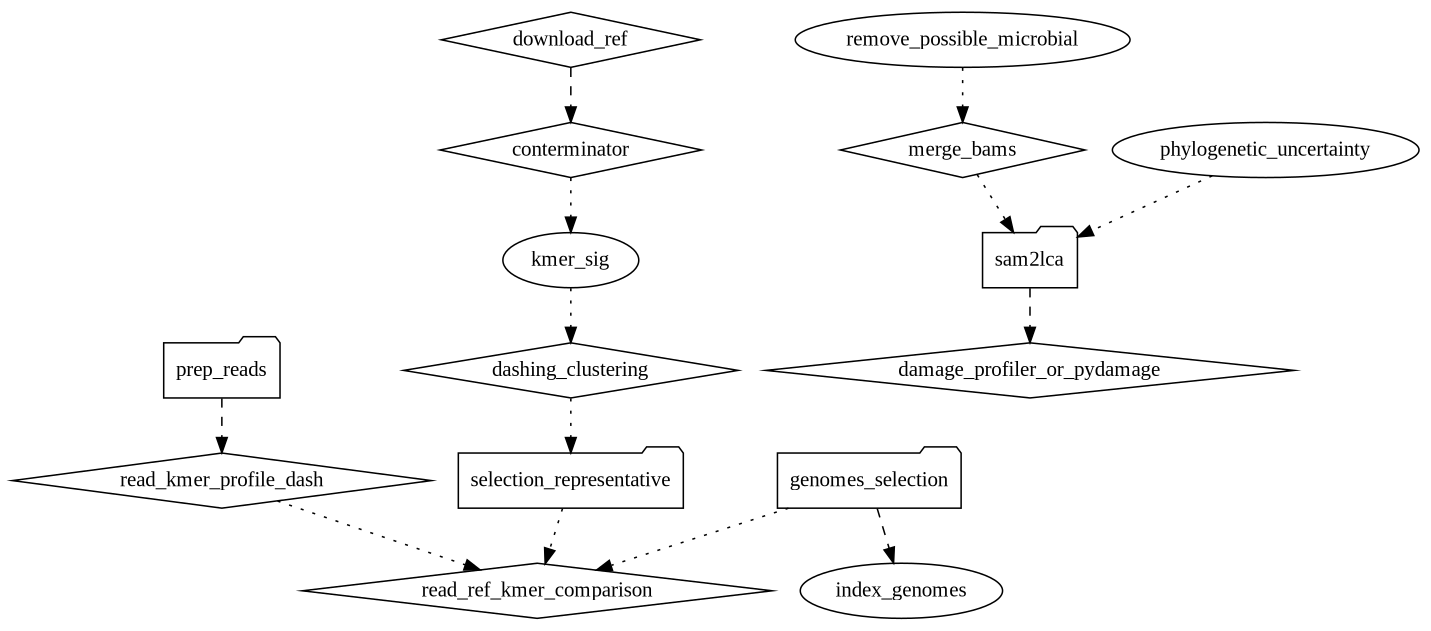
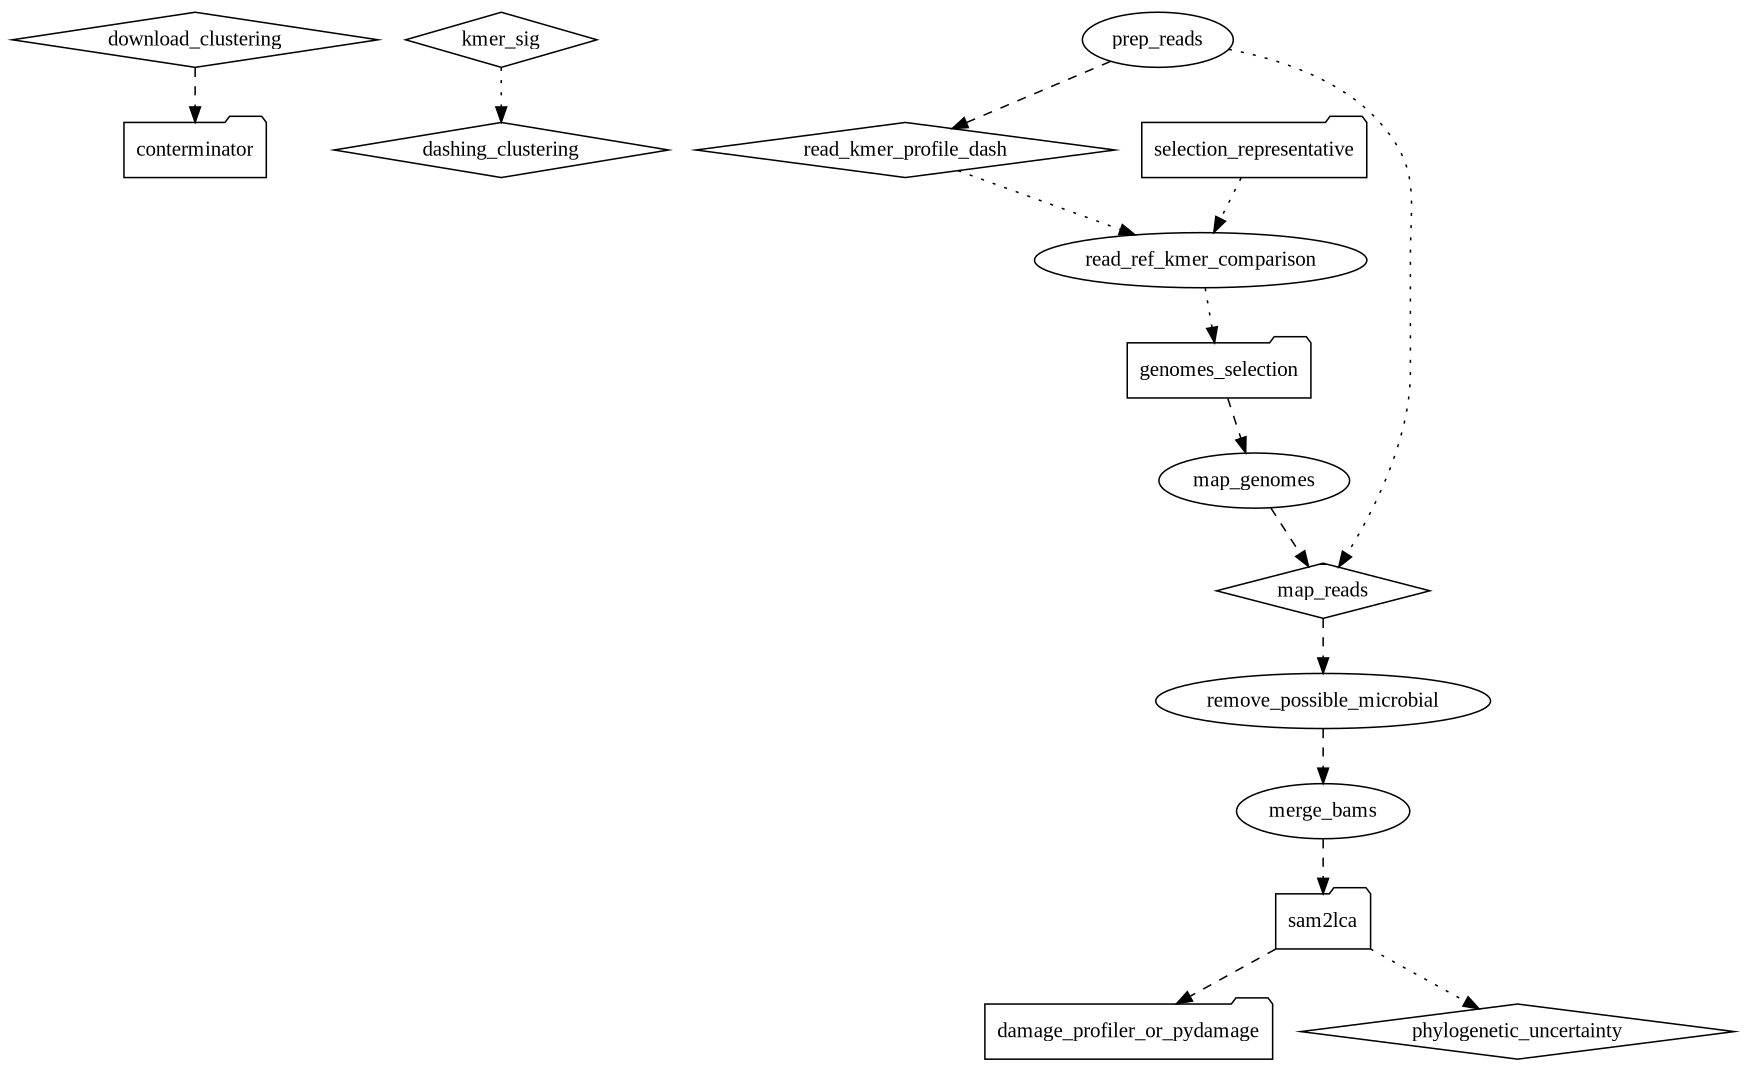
(571, 40) -> (195, 40)
(963, 87) -> (1323, 749)
(571, 150) -> (195, 150)
(963, 150) -> (1323, 811)
(1266, 150) -> (1518, 1032)
(991, 197) -> (1323, 859)
(571, 198) -> none
(1152, 203) -> (1418, 975)
(571, 260) -> (501, 40)
(222, 370) -> (1158, 40)
(1030, 370) -> (1129, 1032)
(571, 418) -> none
(700, 537) -> (1209, 308)
(537, 591) -> (1201, 260)
(901, 591) -> (1254, 481)
none -> (1323, 591)
